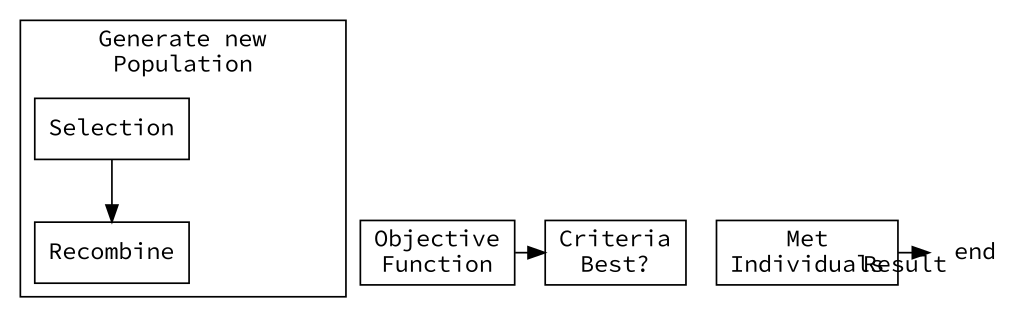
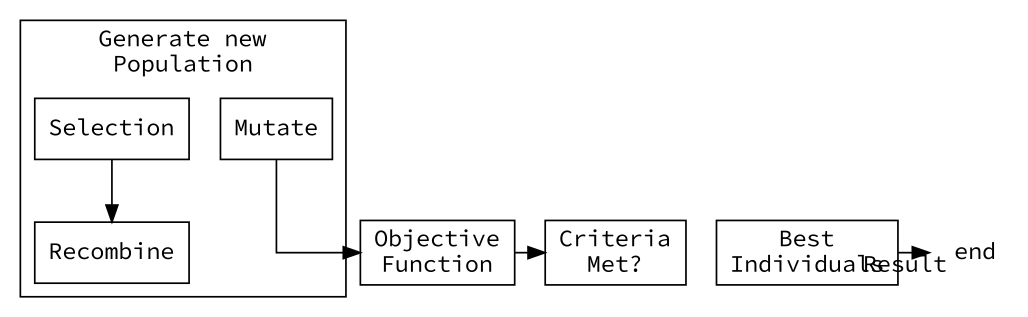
none -> (276, 129)
(616, 253) -> (616, 253)
(807, 253) -> (807, 253)
